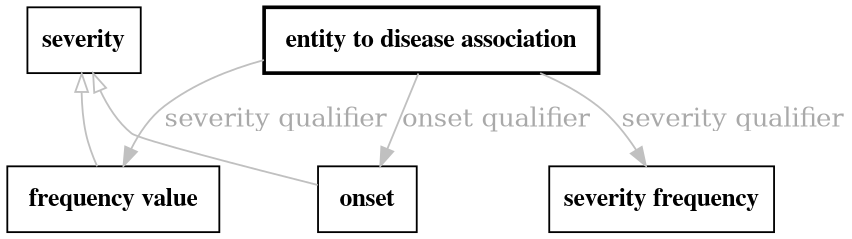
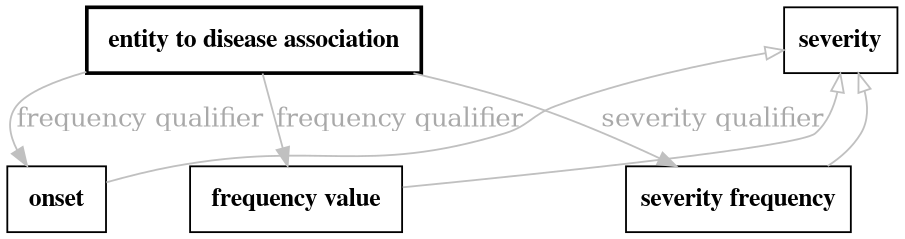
(276, 120) -> (400, 120)
(496, 120) -> (141, 120)
none -> (860, 135)
